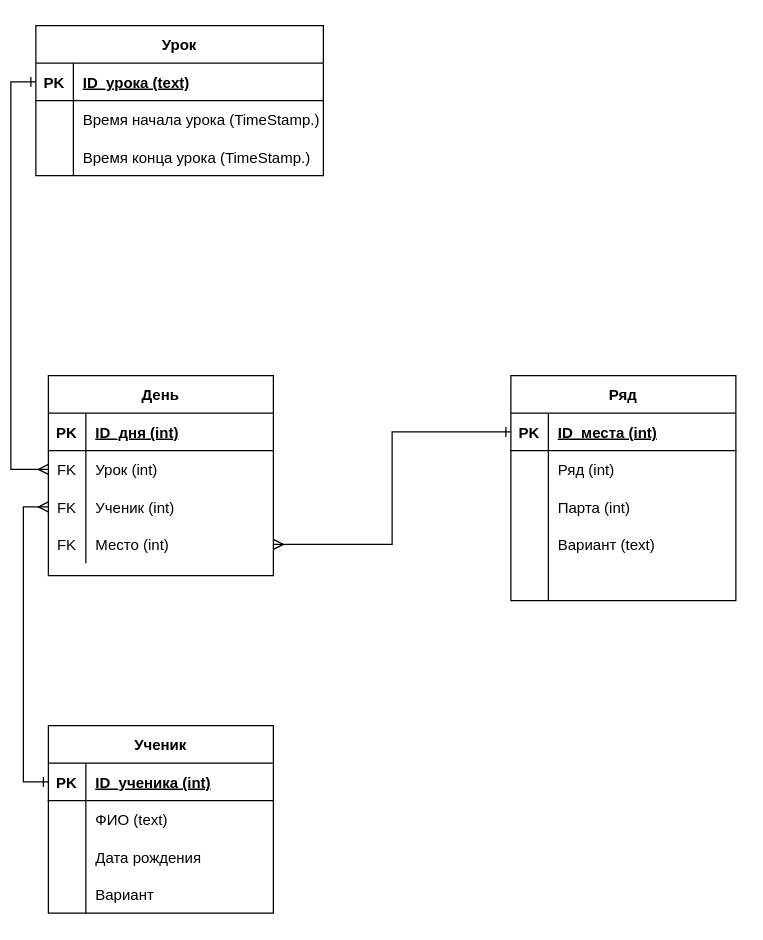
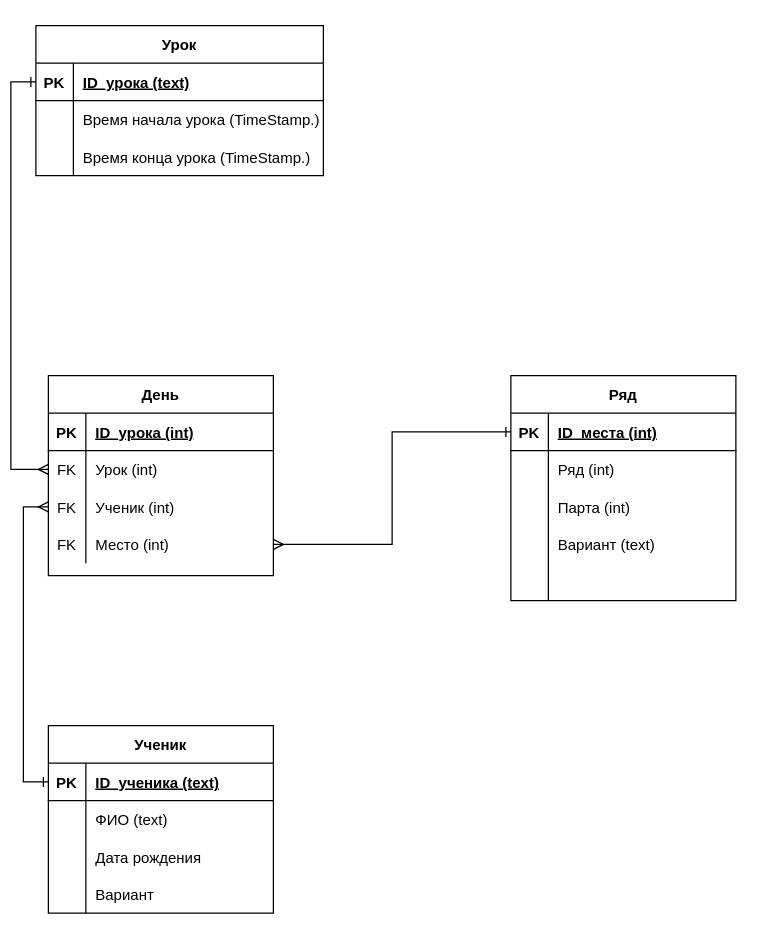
(143, 433) -> (152, 433)
(158, 783) -> (164, 783)
